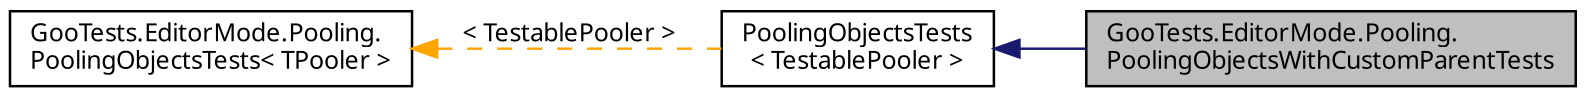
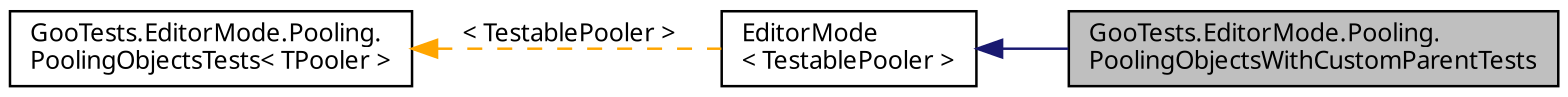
(858, 49) -> (849, 49)
